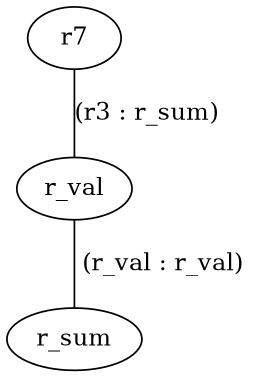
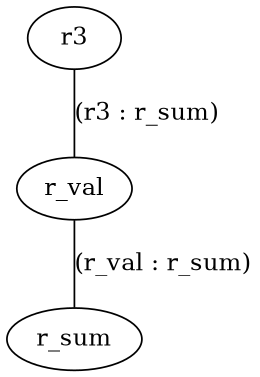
(74, 38) -> (74, 38)
(164, 264) -> (164, 264)
